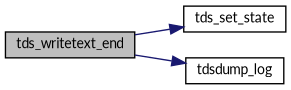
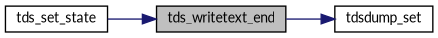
(152, 32) -> (125, 19)
(235, 71) -> (384, 19)
